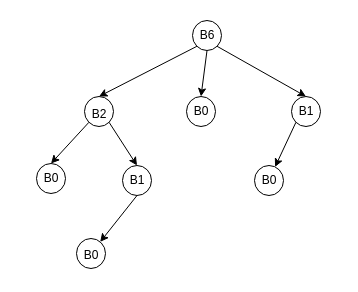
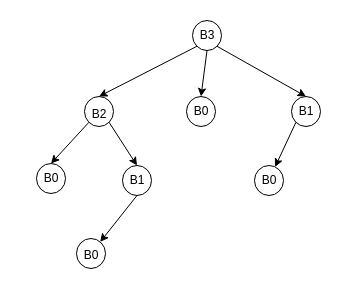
(208, 36) -> (208, 36)
